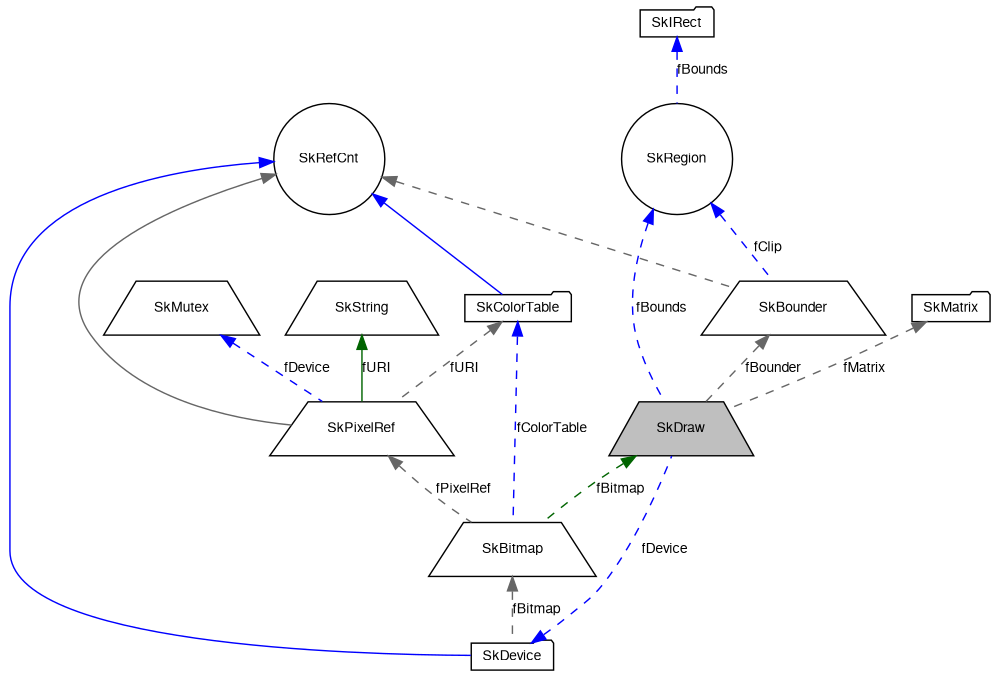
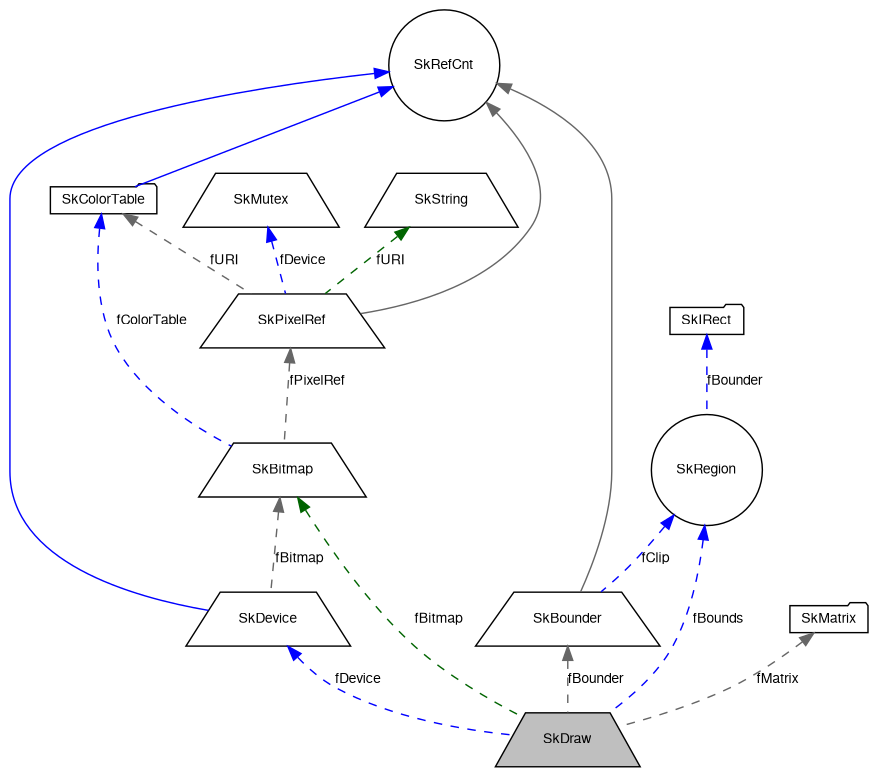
(703, 70) -> (735, 381)
(565, 235) -> (612, 319)
(362, 375) -> (361, 265)
(582, 491) -> (398, 630)
(512, 657) -> (268, 619)
